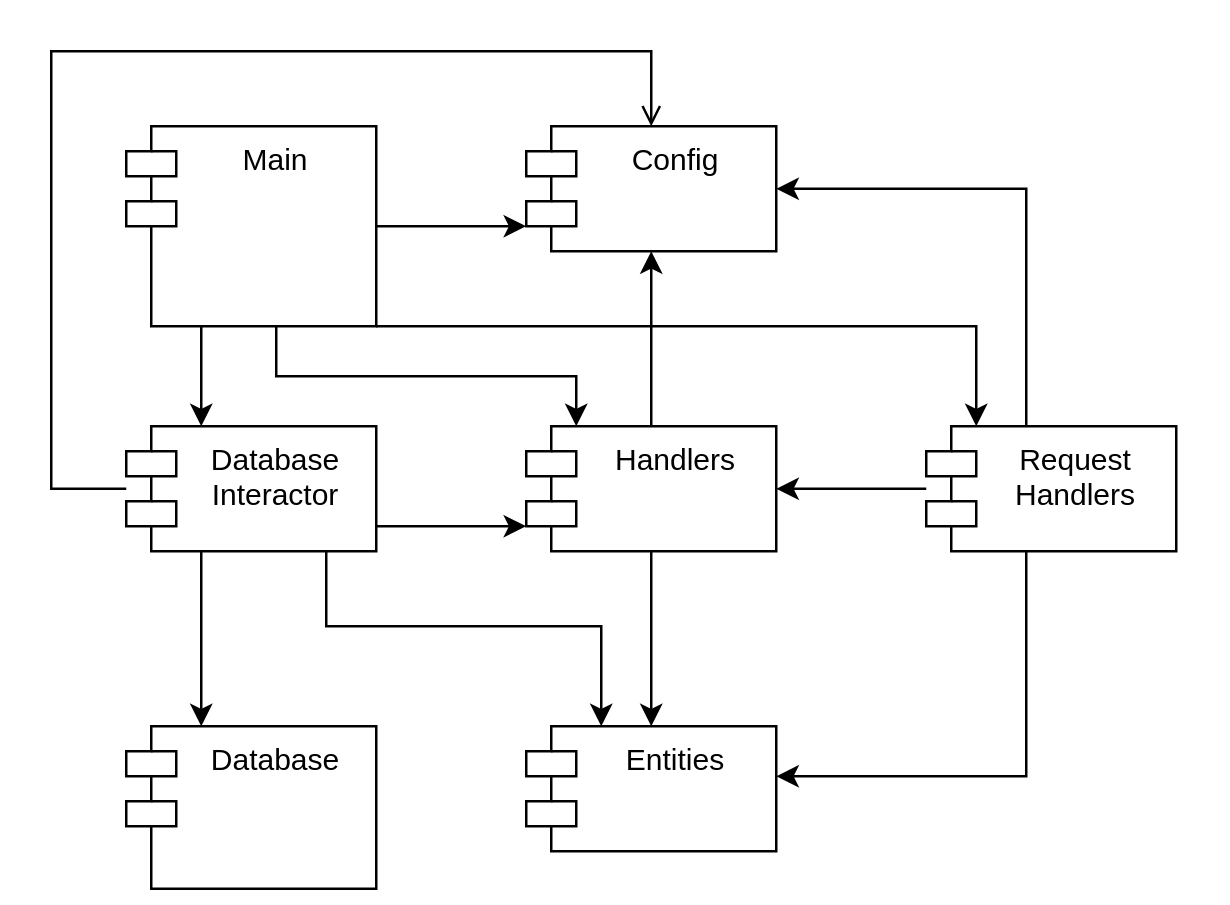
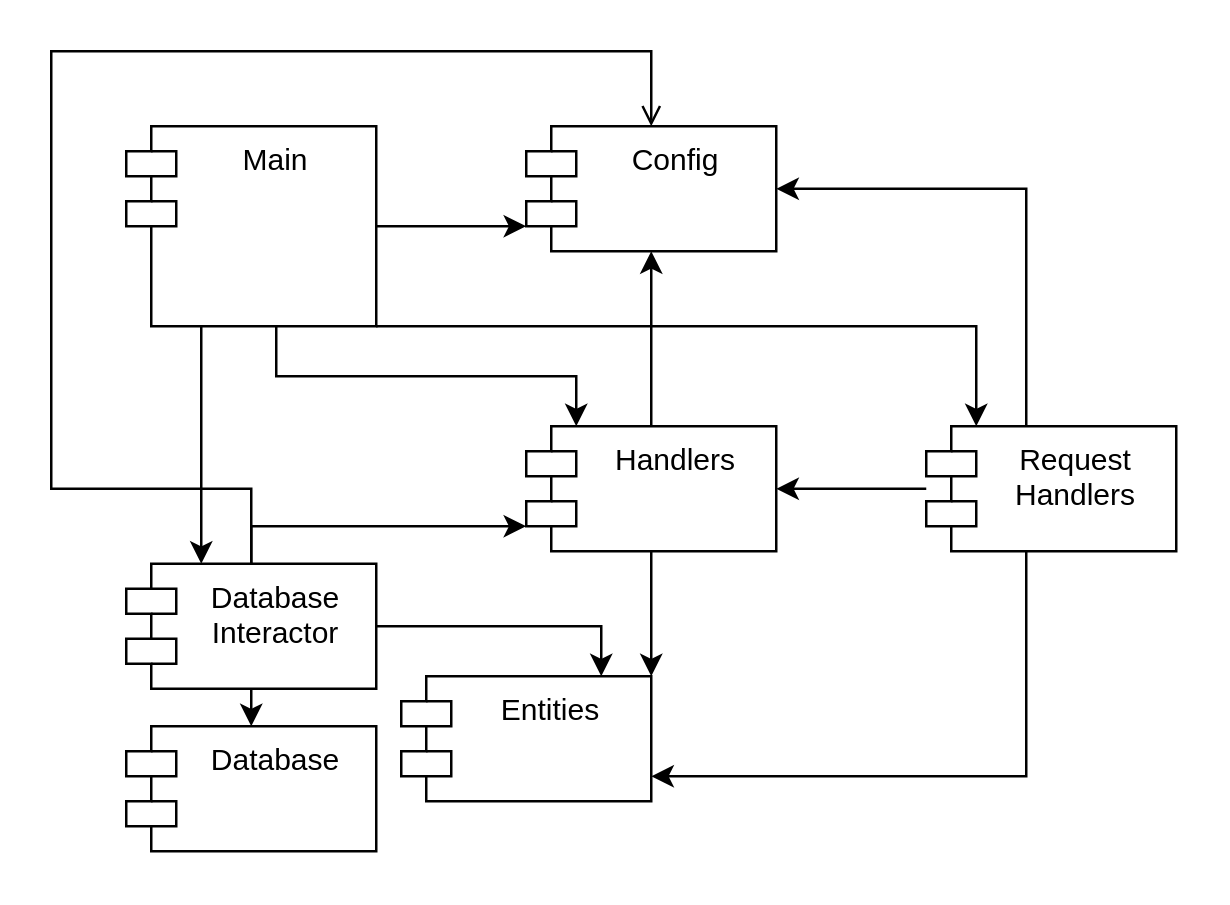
(251, 489) -> (251, 626)
(651, 789) -> (526, 739)
(251, 808) -> (251, 789)
